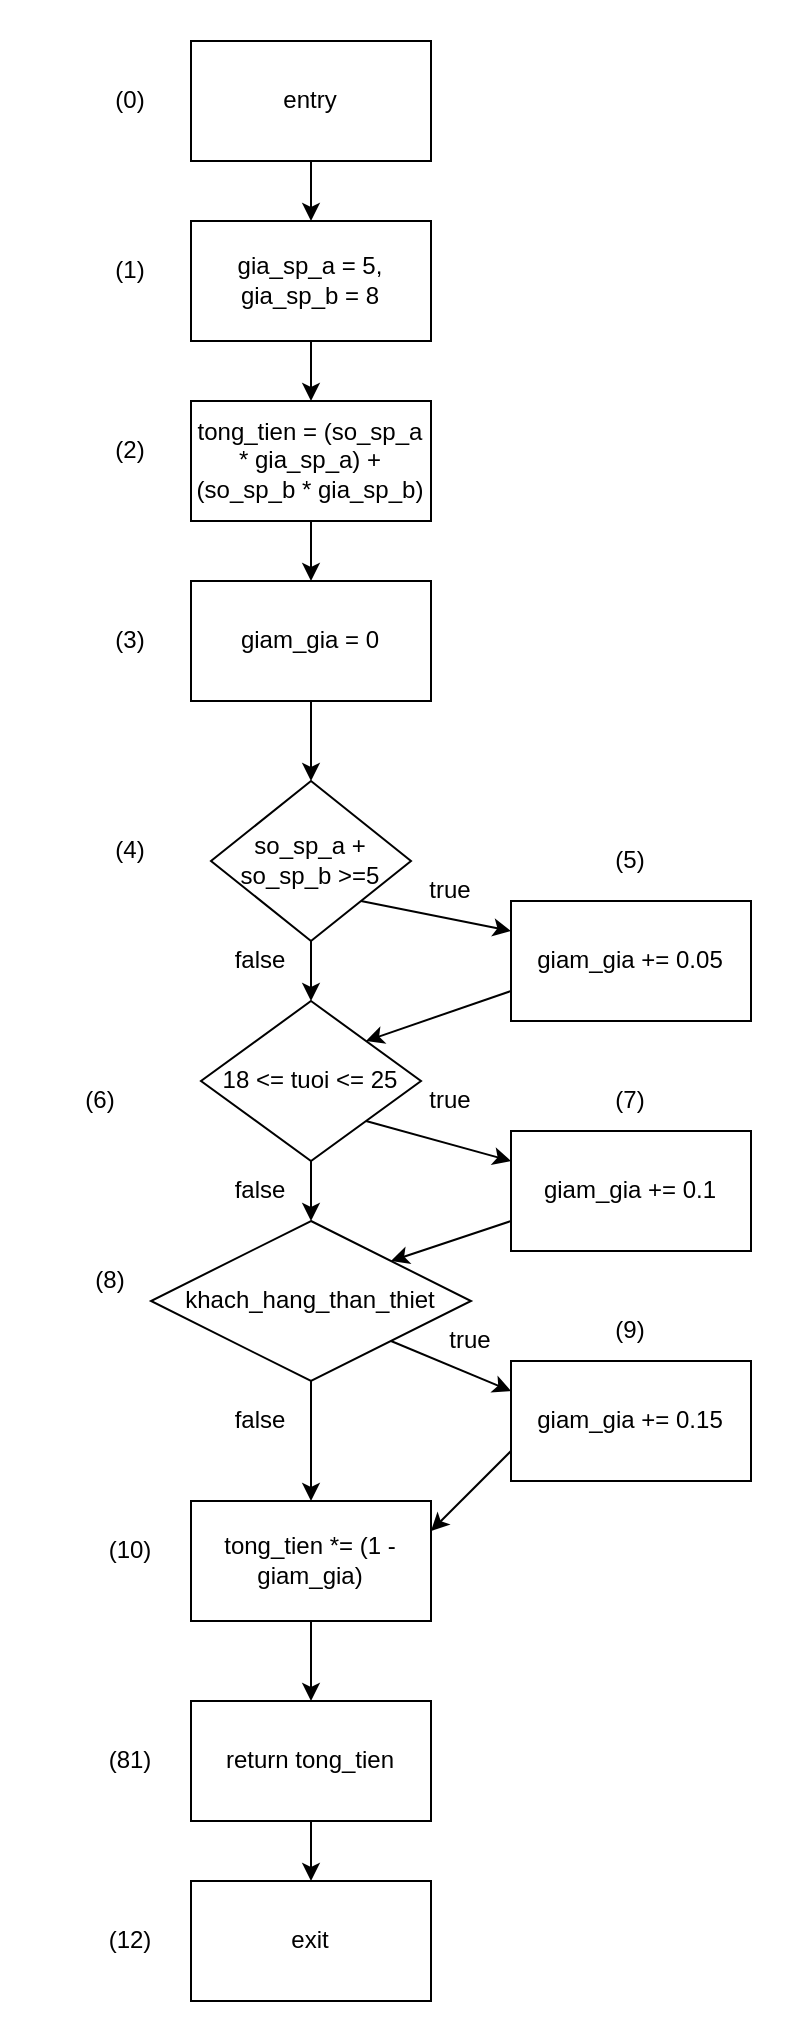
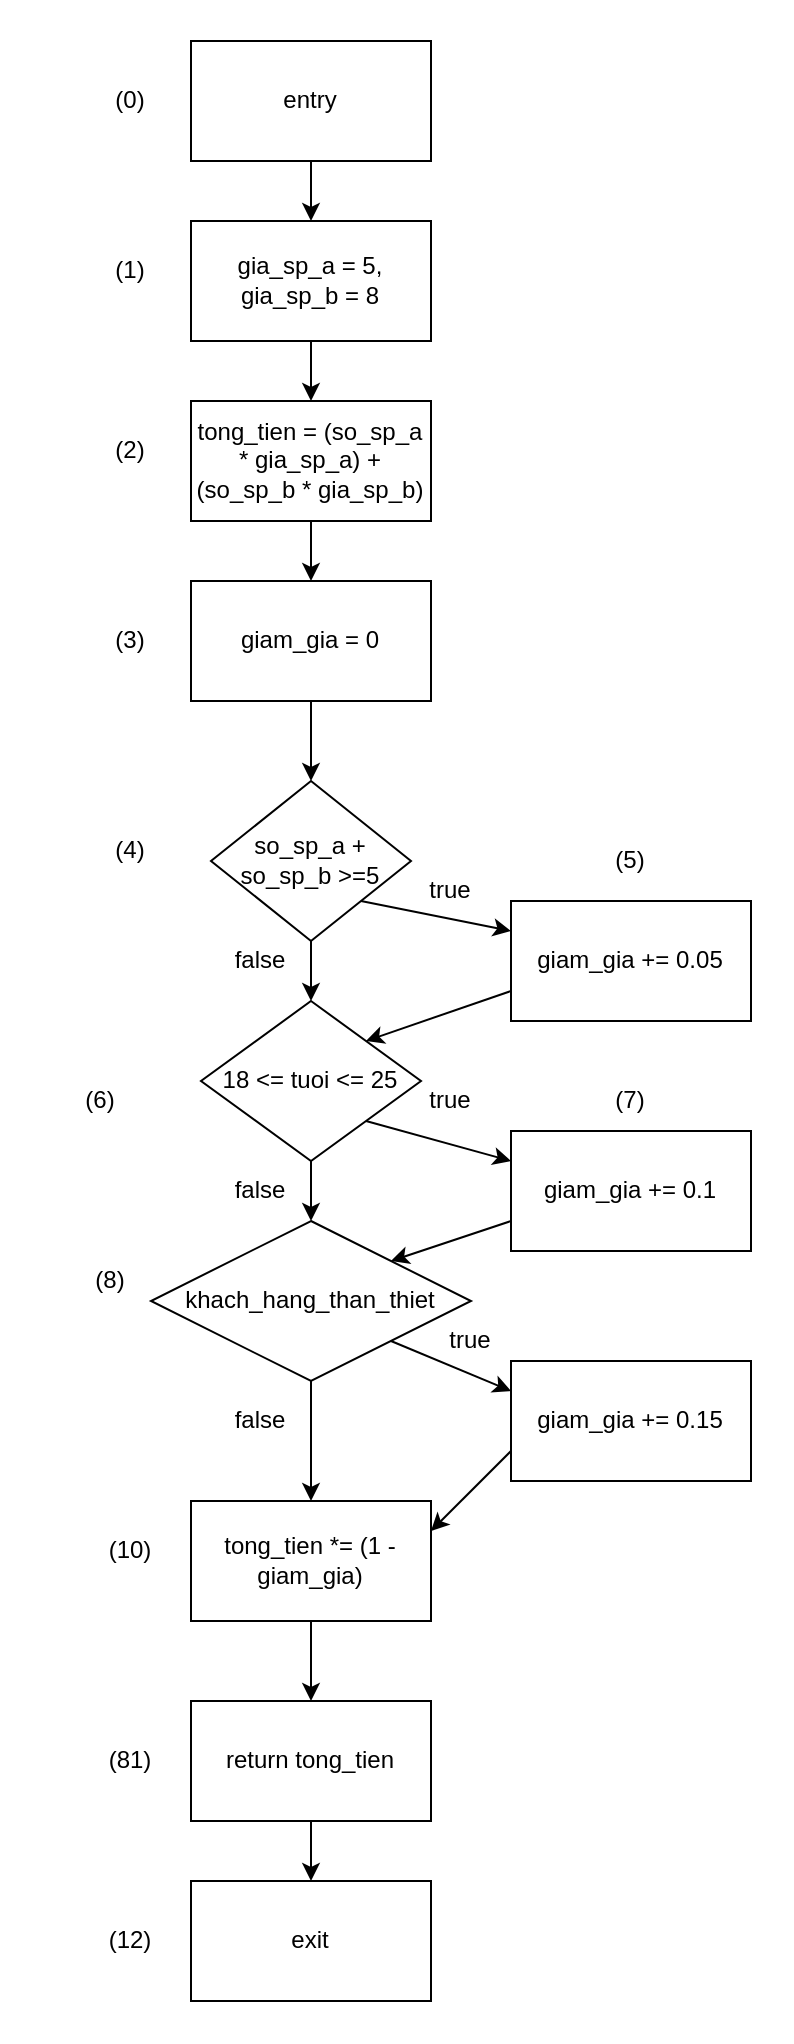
(631, 1331) -> none
